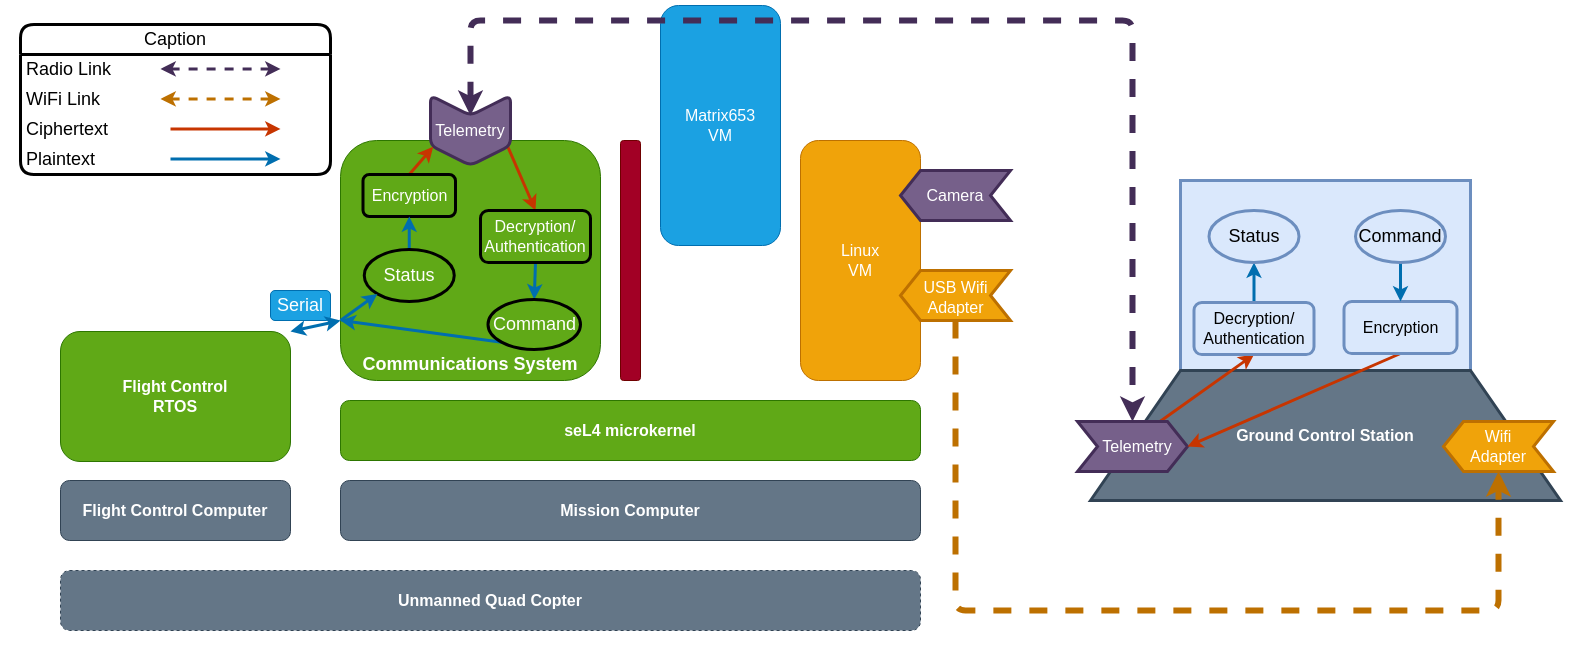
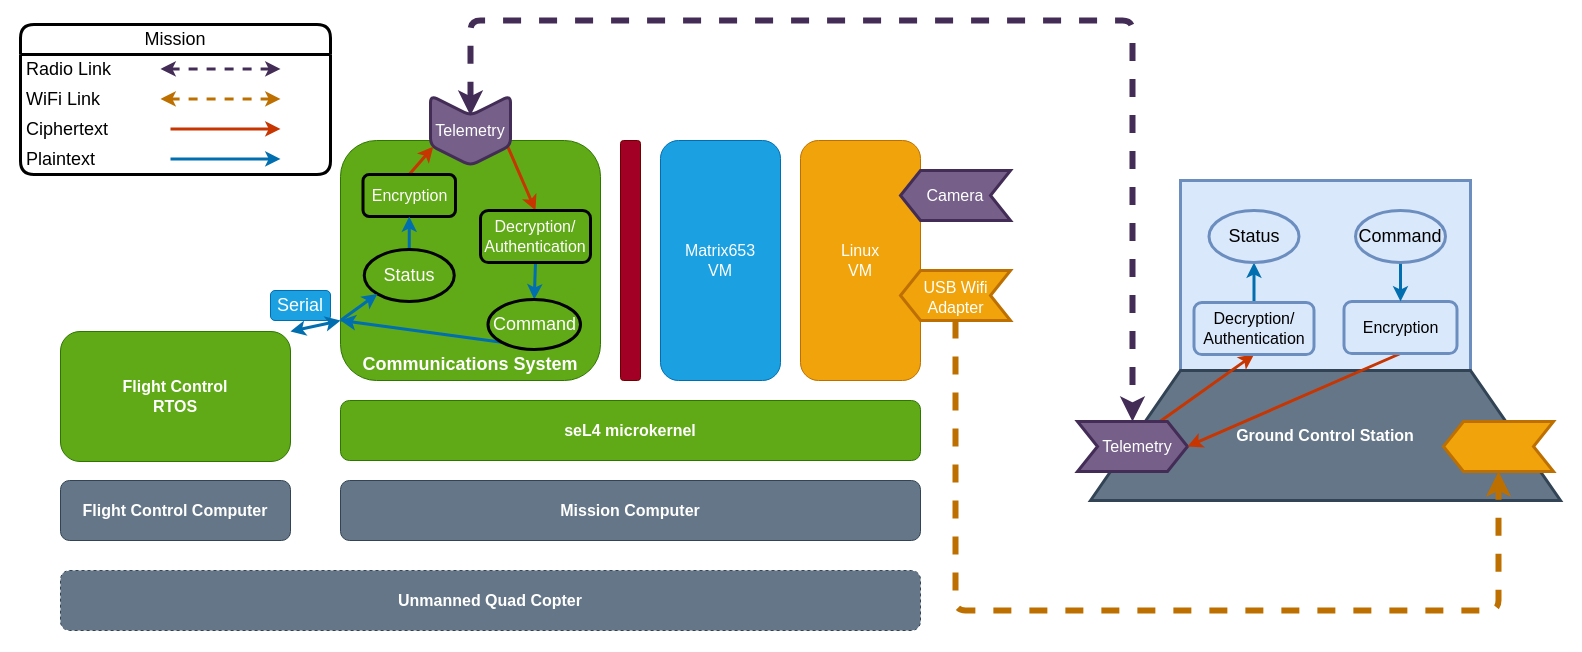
(176, 40) -> (176, 40)
(721, 126) -> (721, 261)
(1499, 447) -> none
